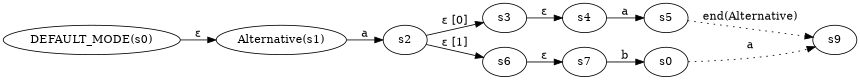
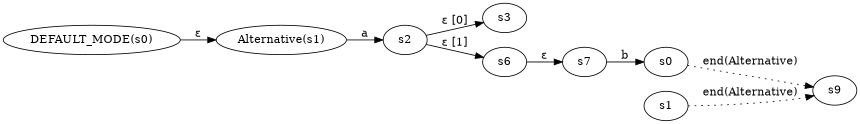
(585, 18) -> none
(666, 18) -> (666, 106)
(750, 45) -> (750, 62)
